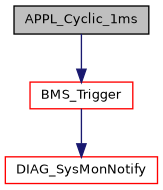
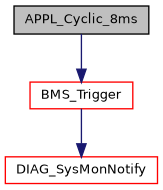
(81, 20) -> (81, 20)
